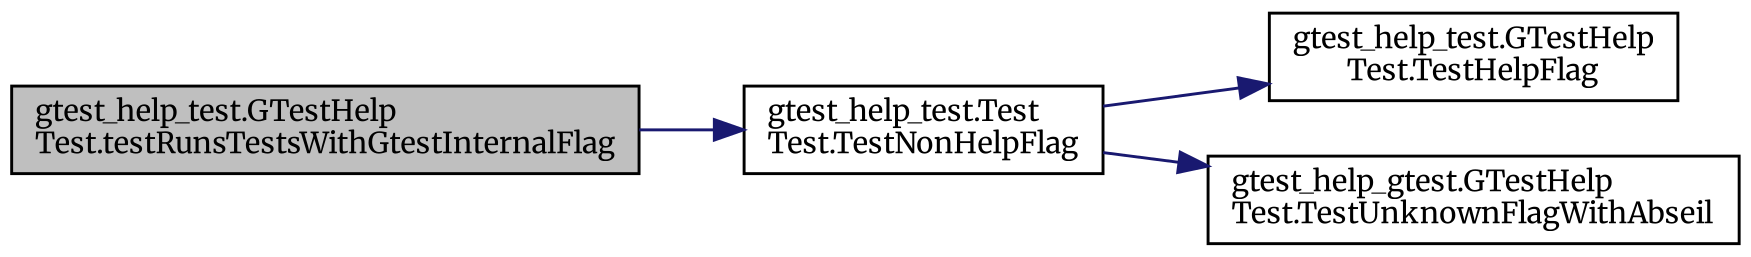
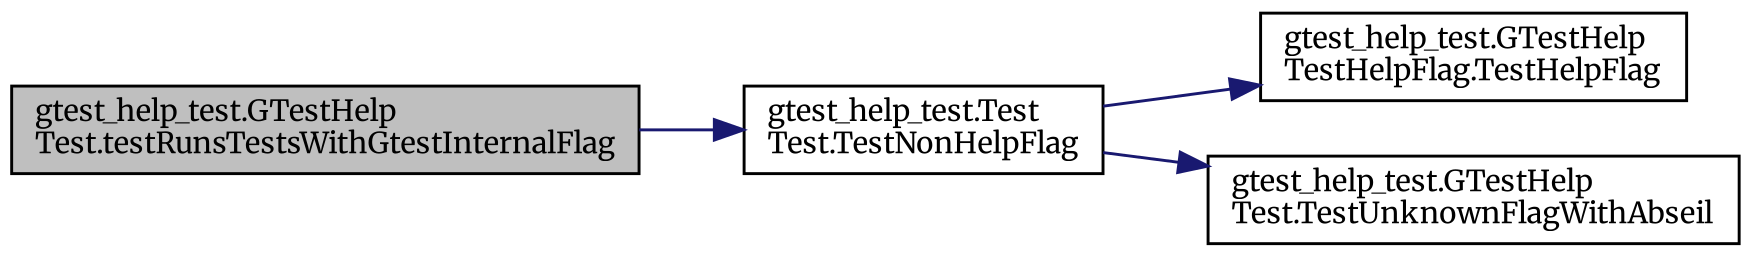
(1474, 57) -> (1474, 57)
(1474, 200) -> (1474, 200)
